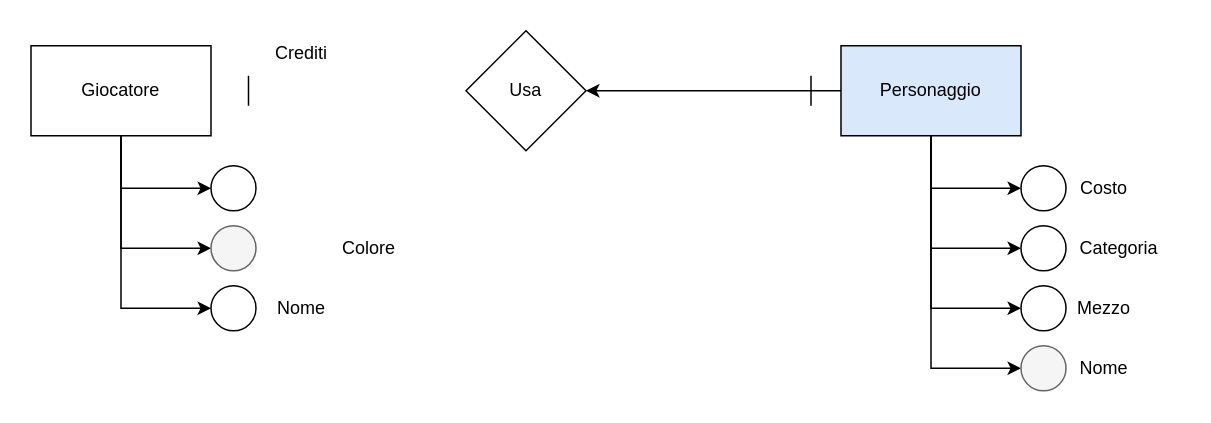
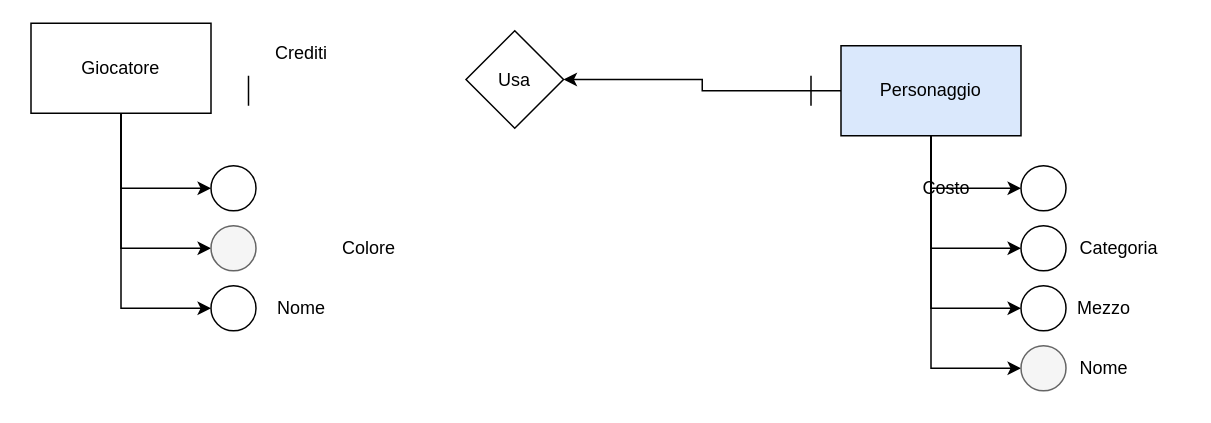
(121, 91) -> (121, 68)
(526, 91) -> (515, 80)
(1103, 188) -> (946, 188)
